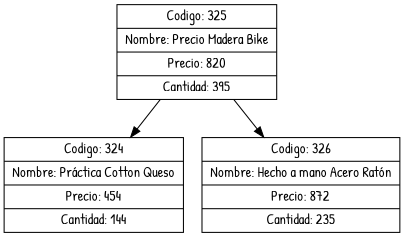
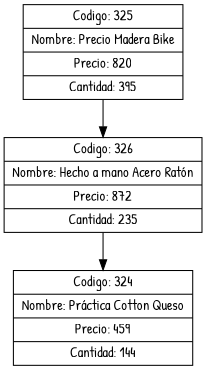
(149, 114) -> (103, 246)
(94, 196) -> (103, 329)
